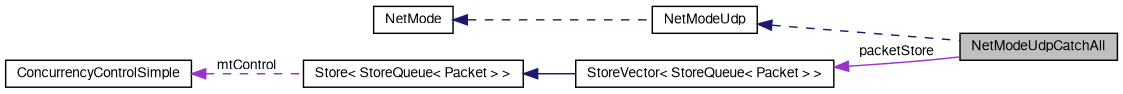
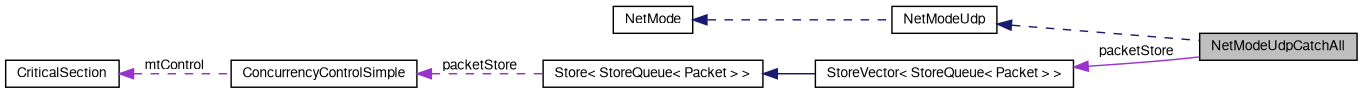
(247, 66) -> (480, 66)
none -> (62, 74)
